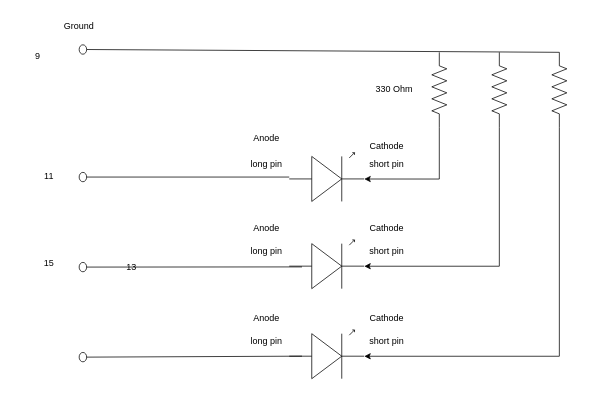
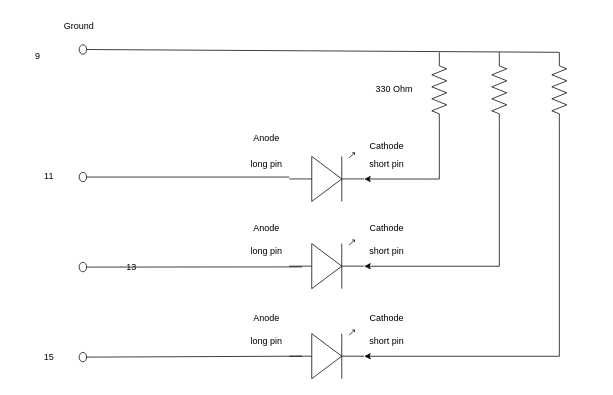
(49, 263) -> (49, 357)
